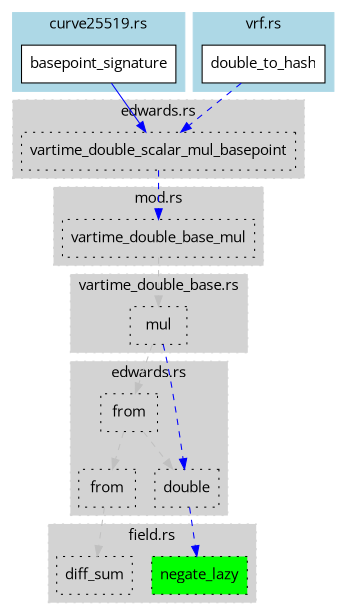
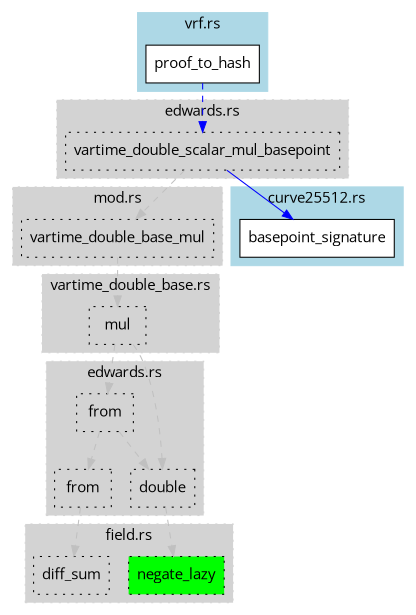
(99, 25) -> (317, 199)
(264, 64) -> (203, 64)
(128, 106) -> (258, 194)
(159, 193) -> (161, 194)
(174, 401) -> (154, 400)
(193, 530) -> (169, 530)
